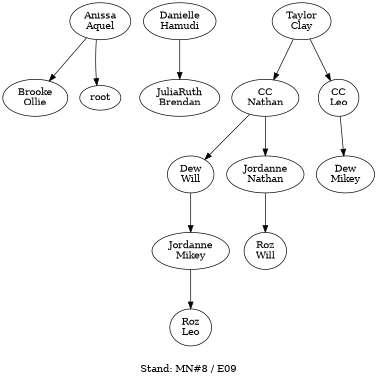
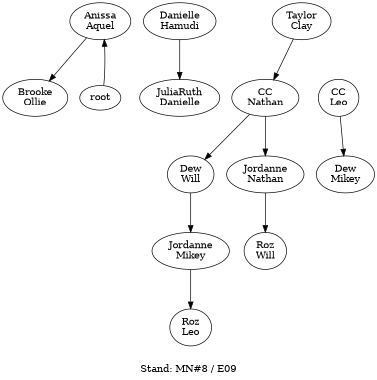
(319, 57) -> none
(96, 59) -> (105, 66)
(180, 98) -> (180, 98)
